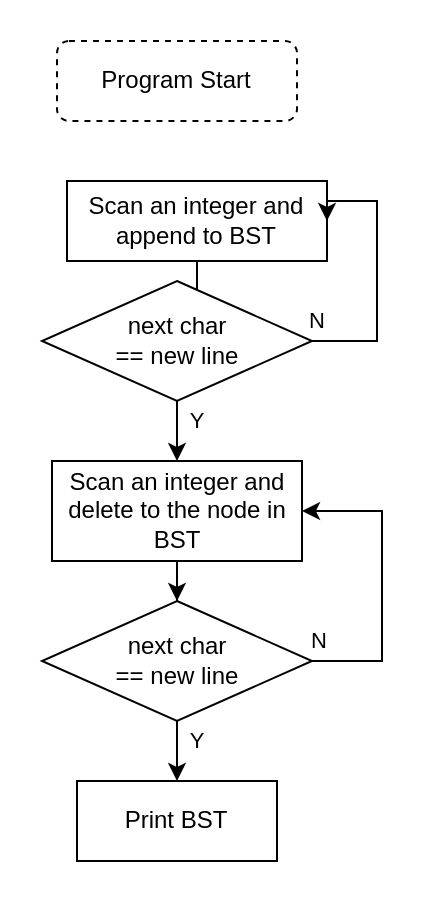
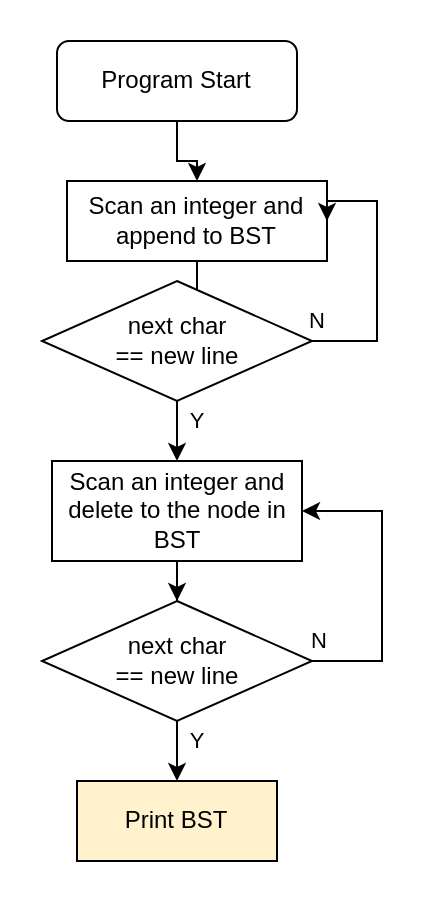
(177, 81) -> (177, 81)
none -> (177, 154)
(177, 821) -> (177, 821)
